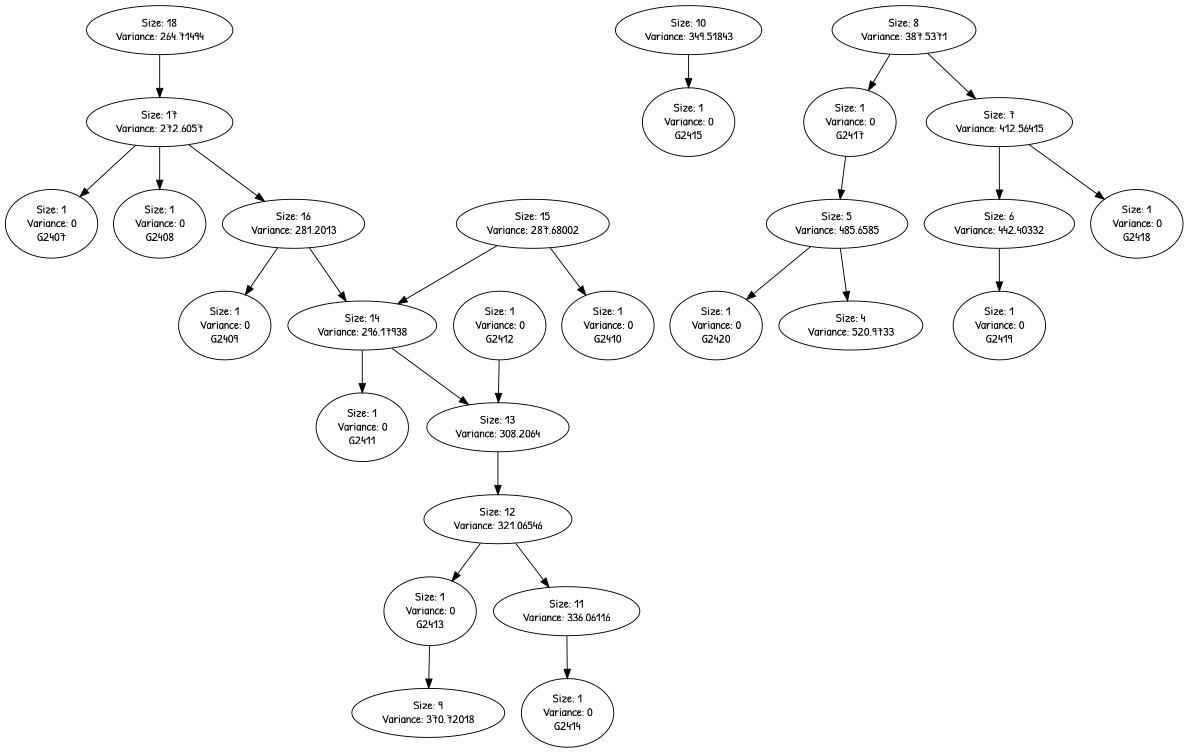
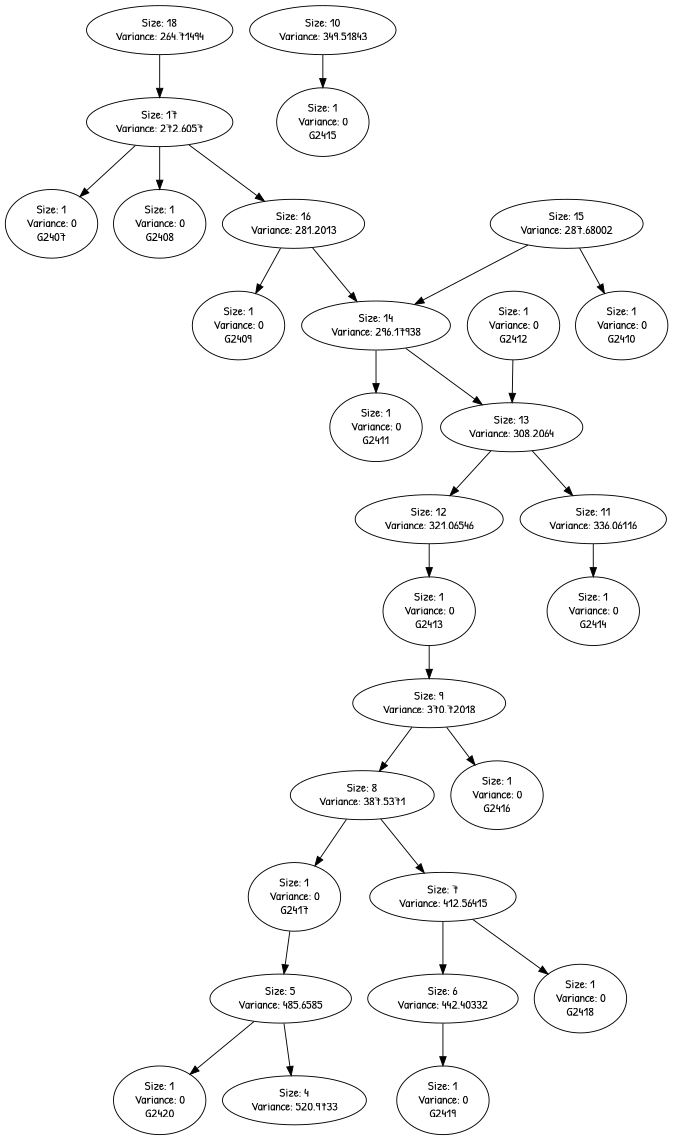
(529, 561) -> (549, 470)
none -> (399, 745)
none -> (497, 795)
